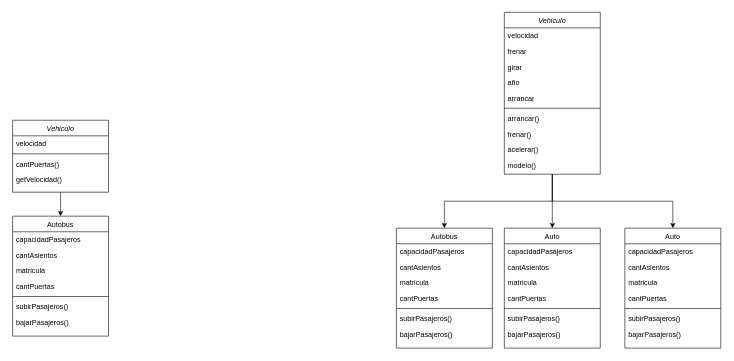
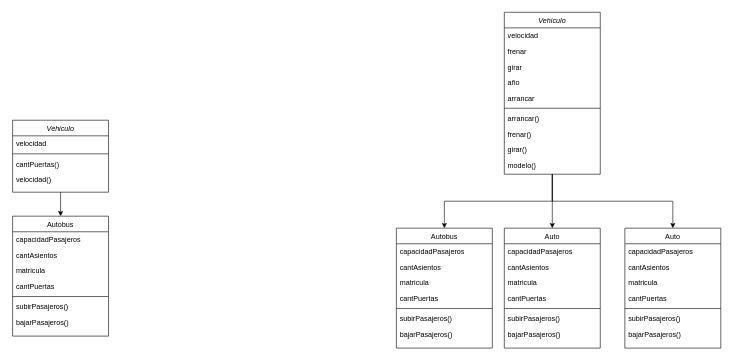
(527, 150) -> (521, 150)
(42, 180) -> (36, 180)
